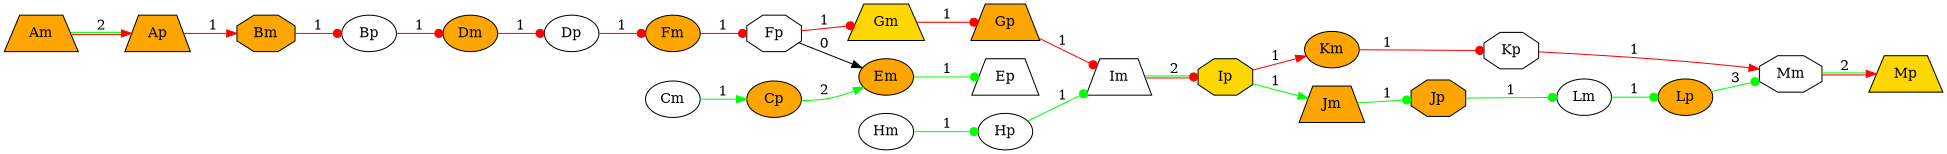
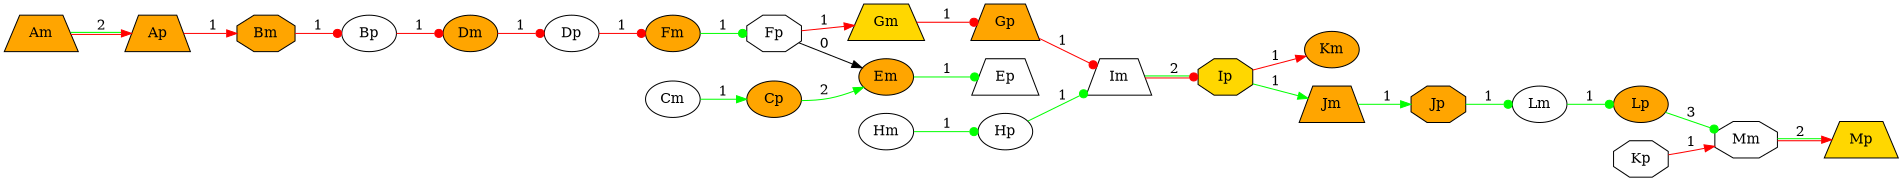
(824, 29) -> (823, 29)
(719, 33) -> (719, 33)
(1418, 50) -> none
(1380, 102) -> (1379, 104)
